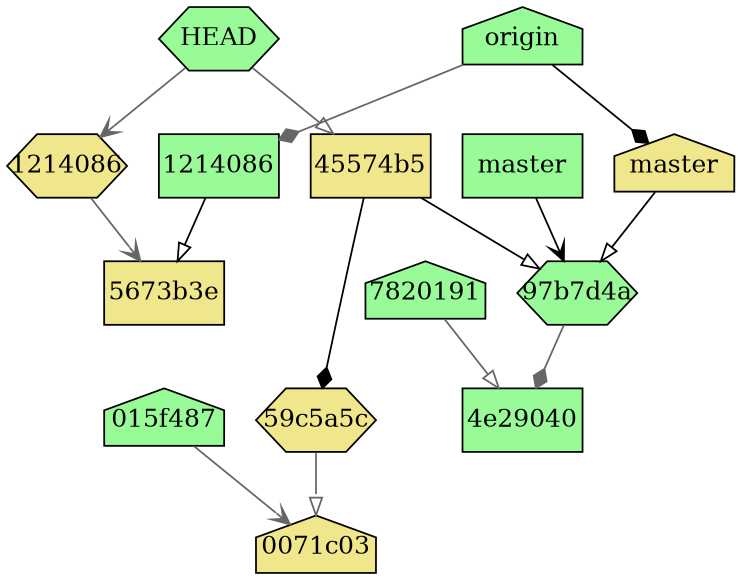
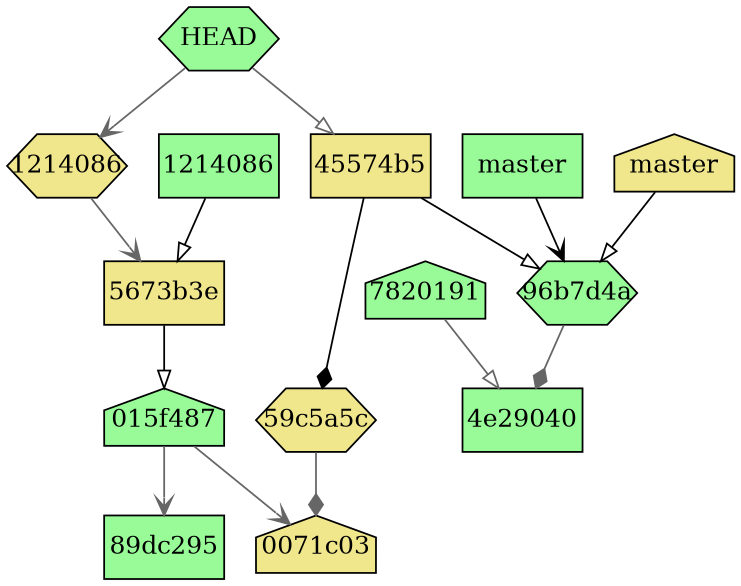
(523, 39) -> none
(577, 293) -> (577, 293)
none -> (164, 348)
(316, 473) -> (316, 473)
none -> (164, 547)
